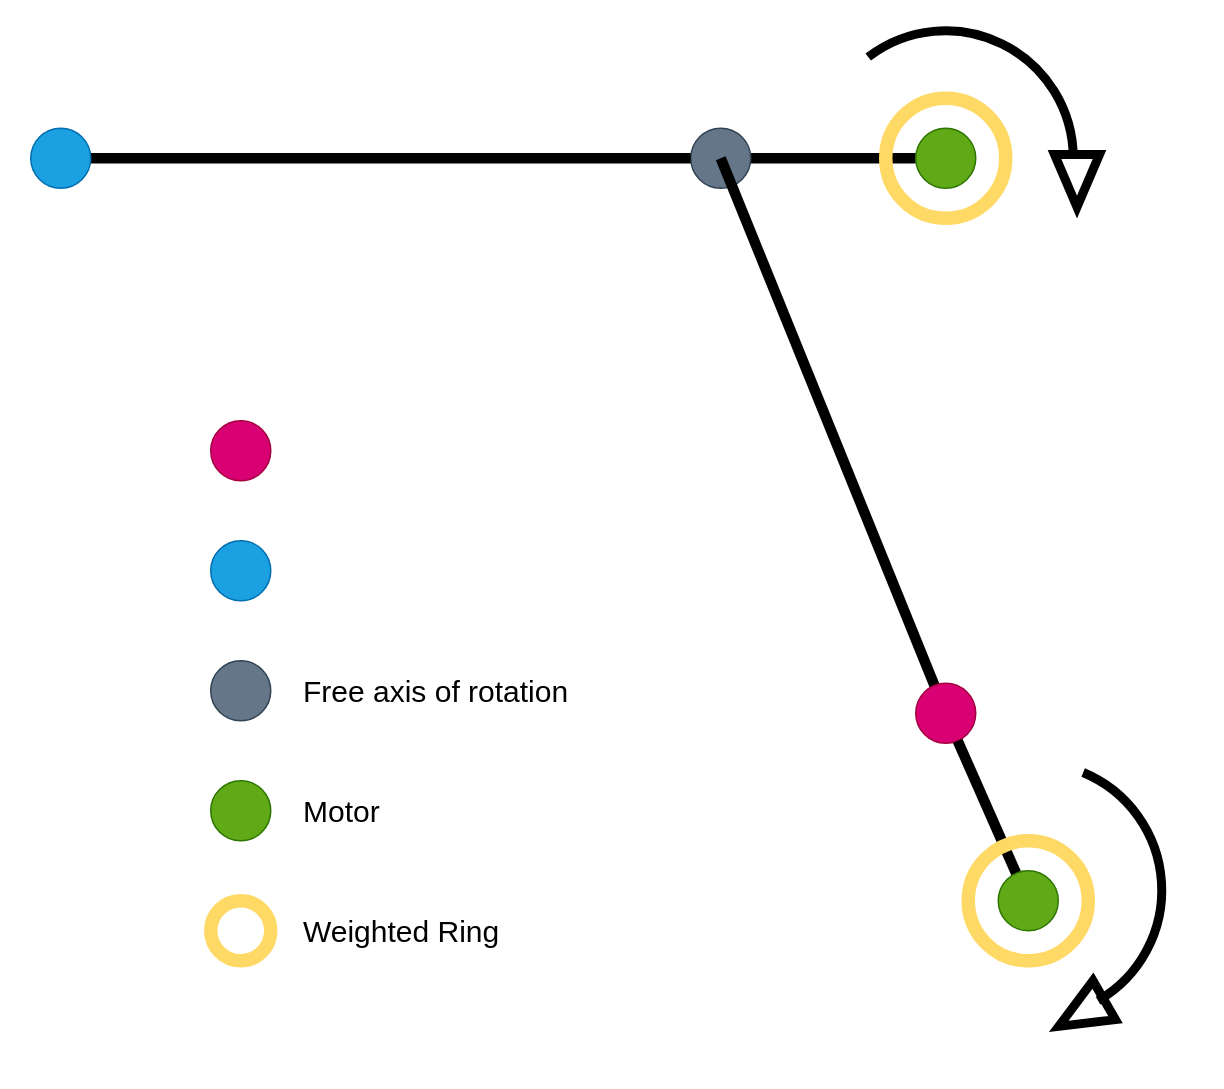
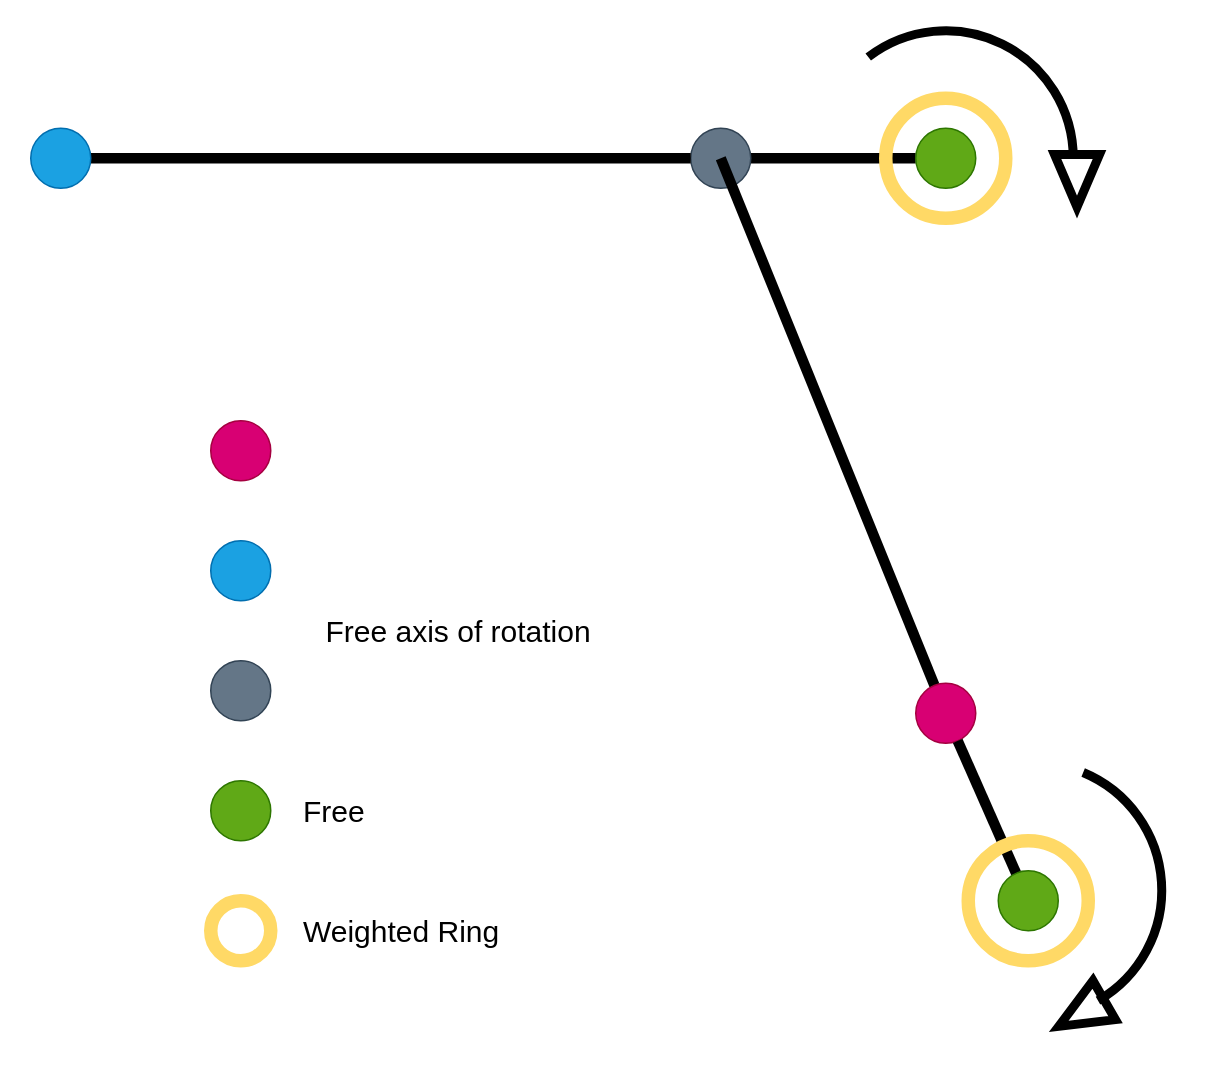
(466, 691) -> (488, 631)
(329, 811) -> (324, 811)
